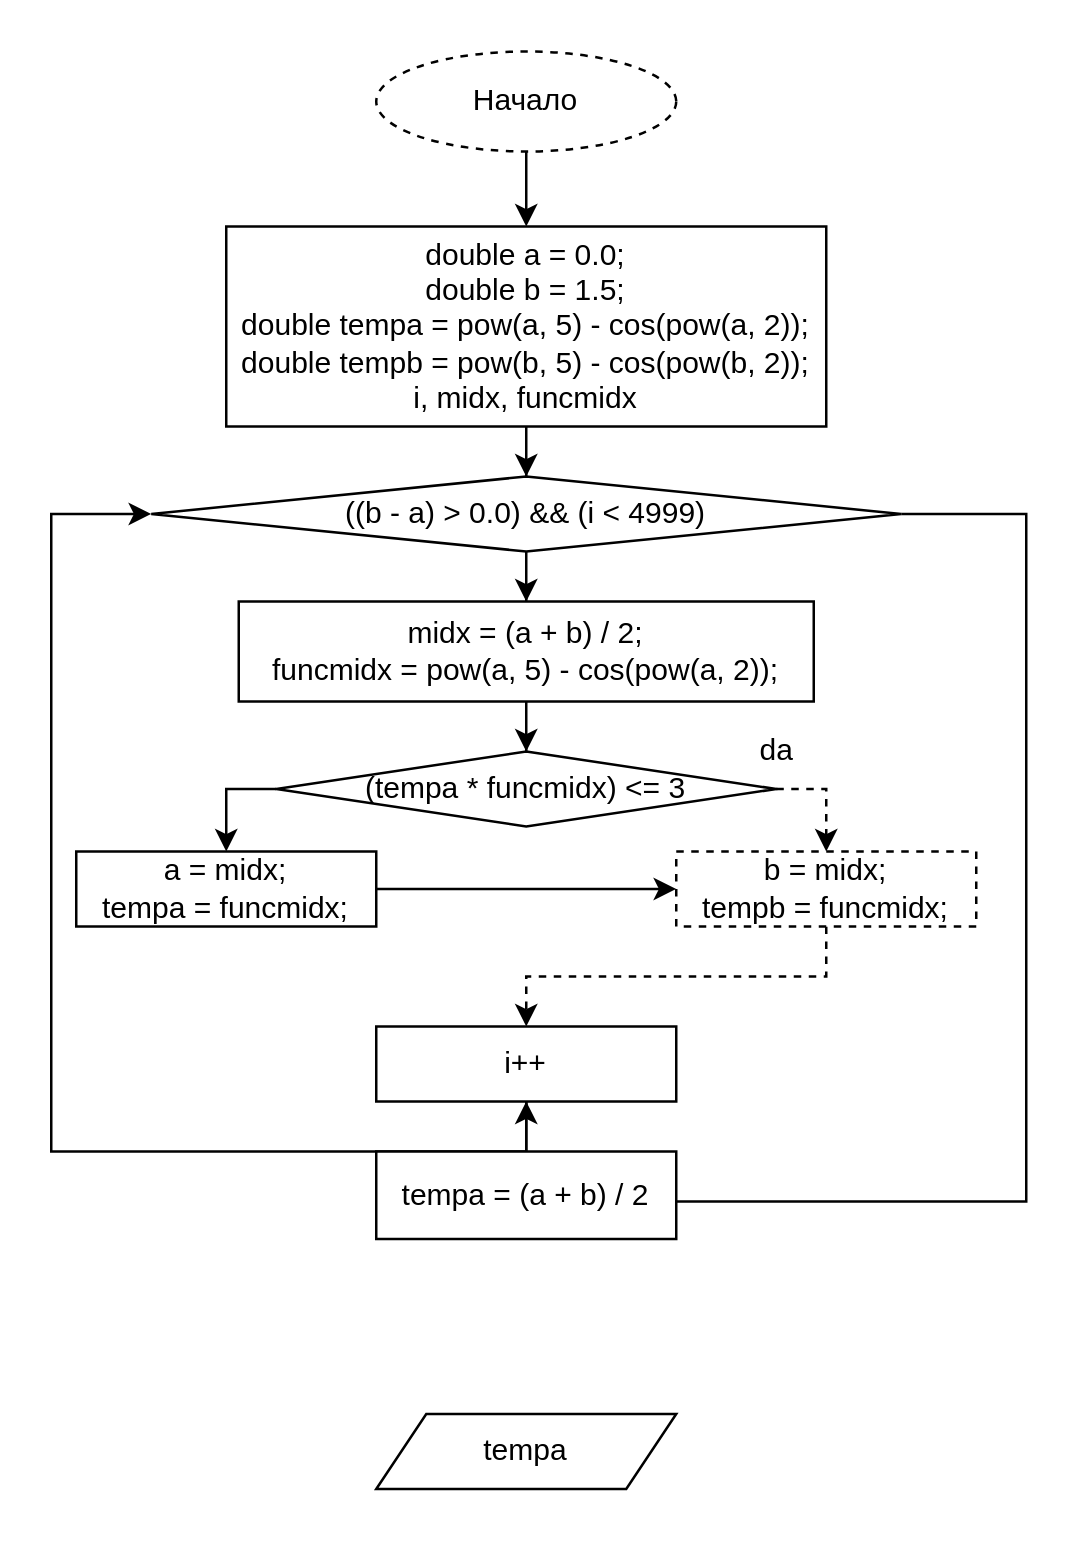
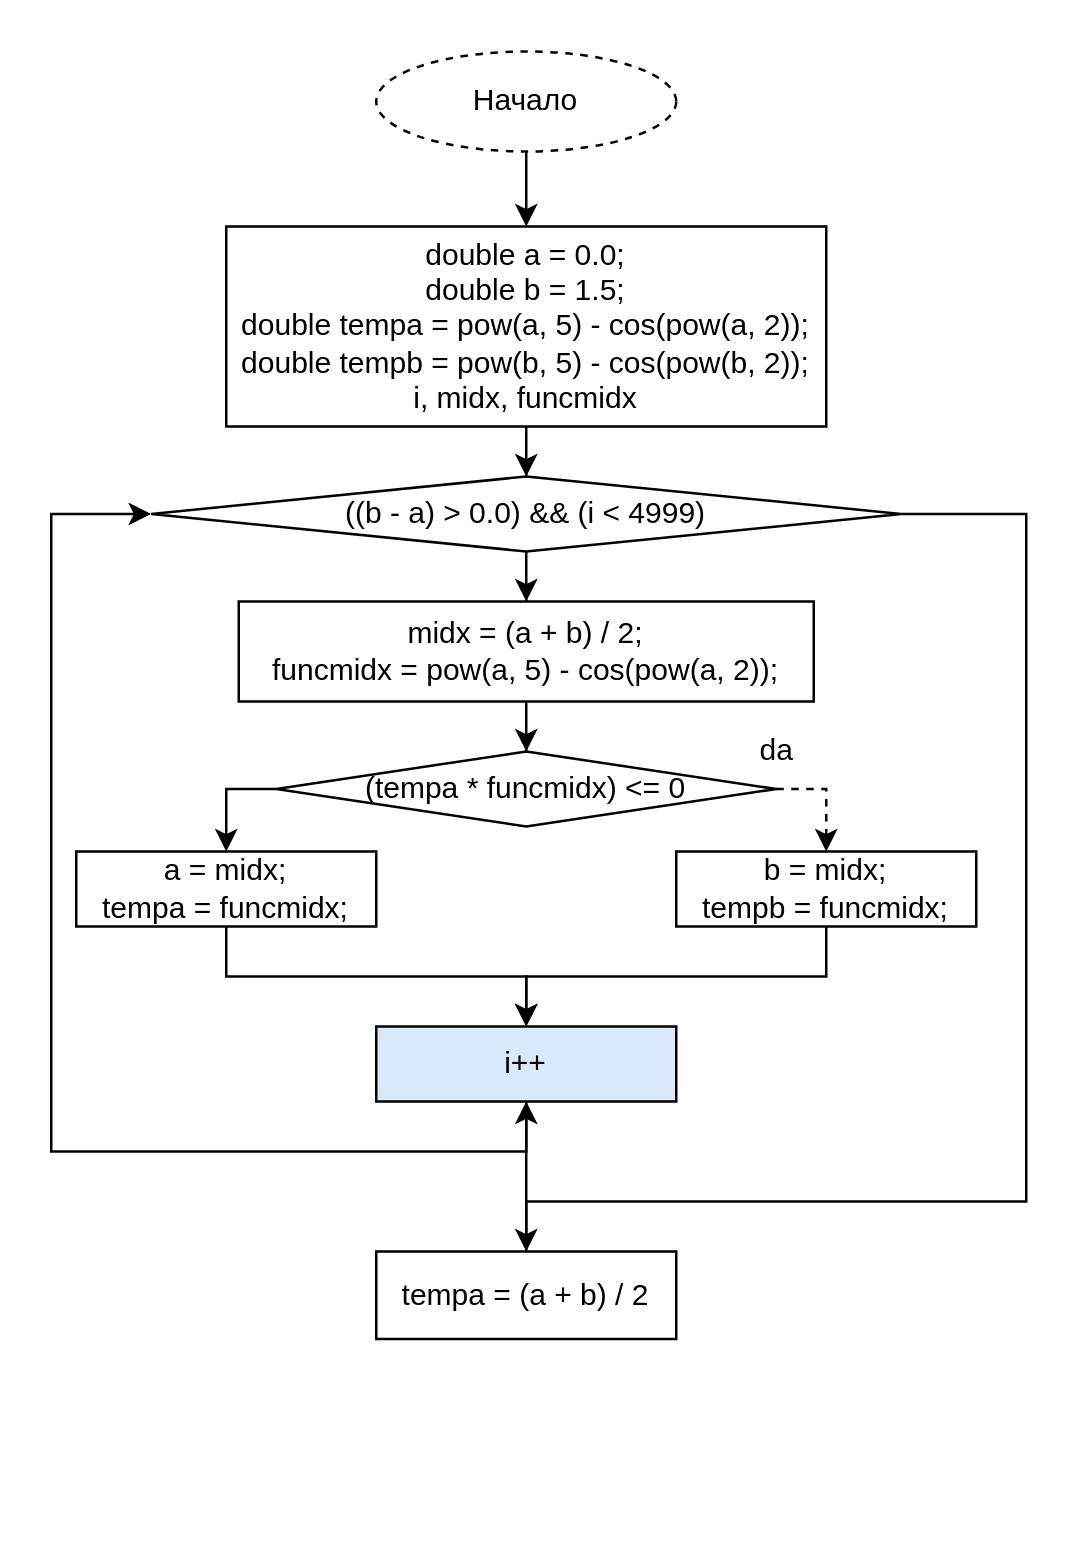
(526, 789) -> (526, 789)
(518, 889) -> (349, 976)
(826, 889) -> (826, 889)
(704, 976) -> (704, 976)
(526, 1064) -> (526, 1064)
(526, 1195) -> (526, 1295)
(526, 1451) -> none
